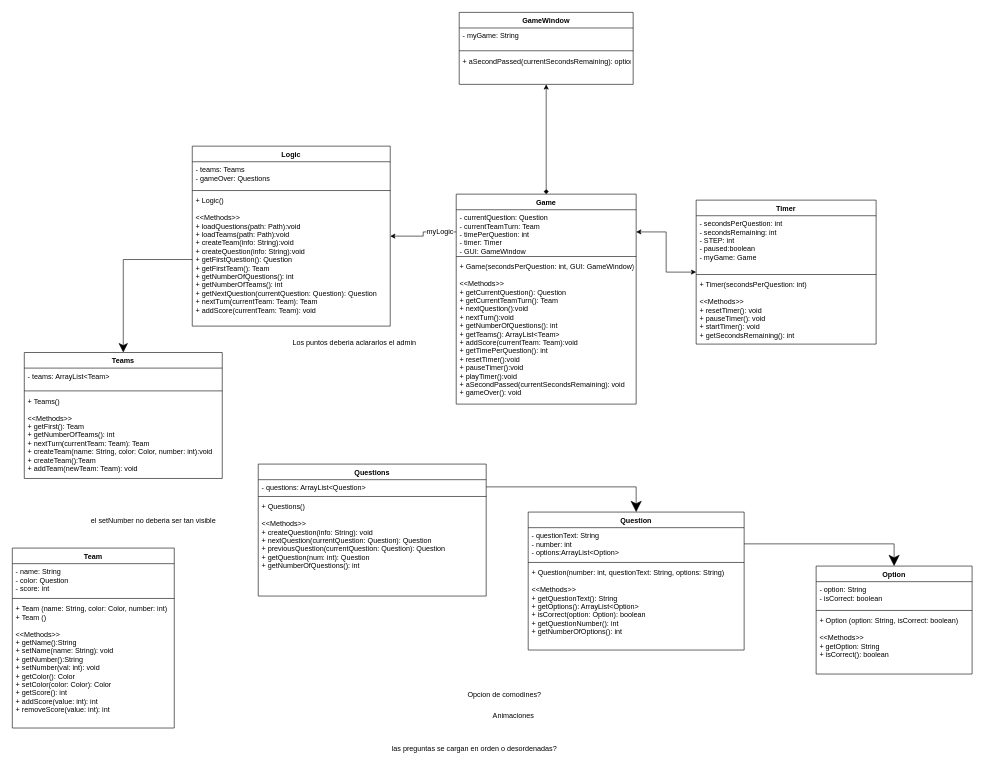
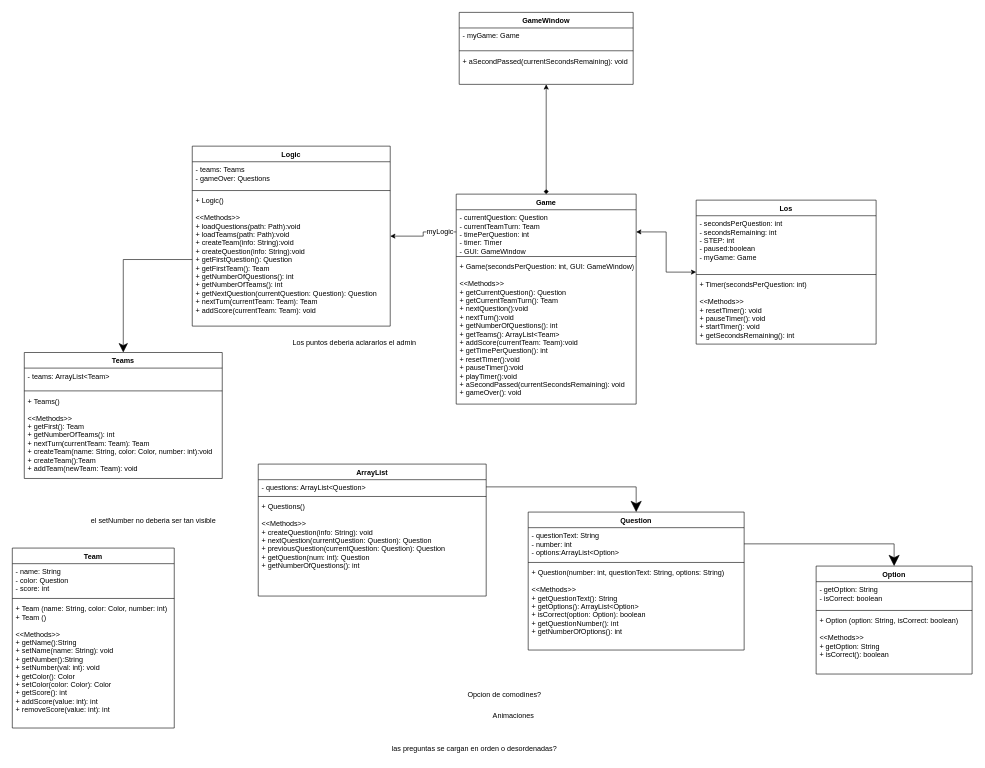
(491, 36) -> (488, 36)
(557, 61) -> (551, 61)
(786, 208) -> (786, 208)
(372, 472) -> (372, 472)
(847, 590) -> (853, 590)
